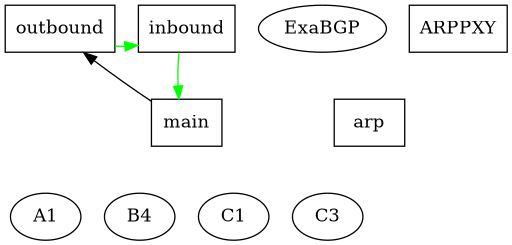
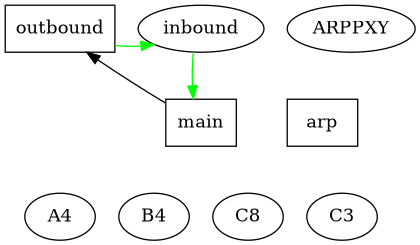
(187, 29) -> (201, 29)
(322, 29) -> none
(458, 29) -> (351, 29)
(46, 217) -> (60, 217)
(234, 217) -> (248, 217)
